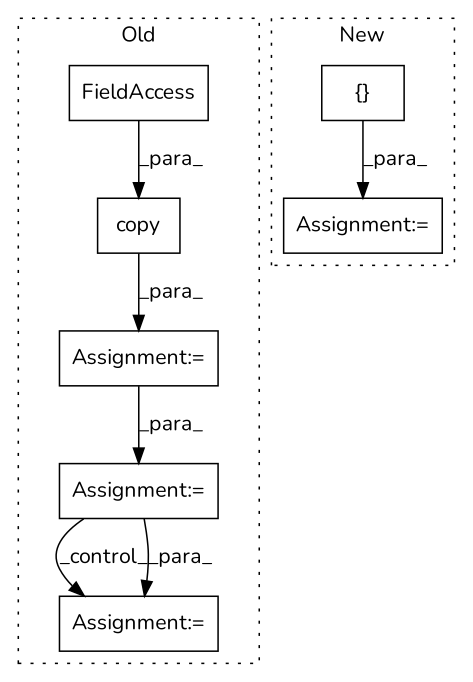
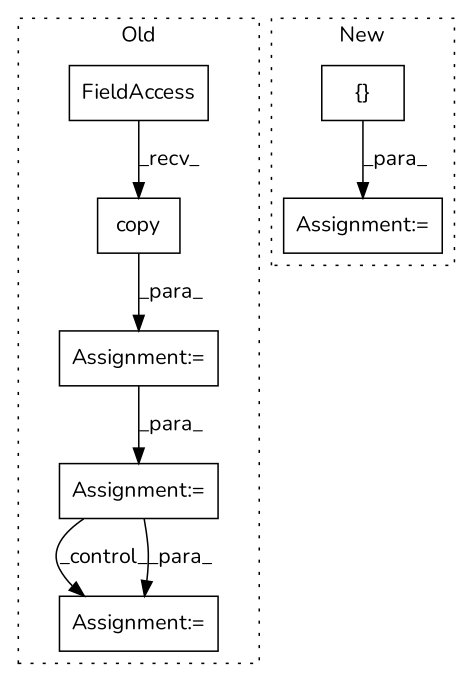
(172, 159) -> (169, 159)
